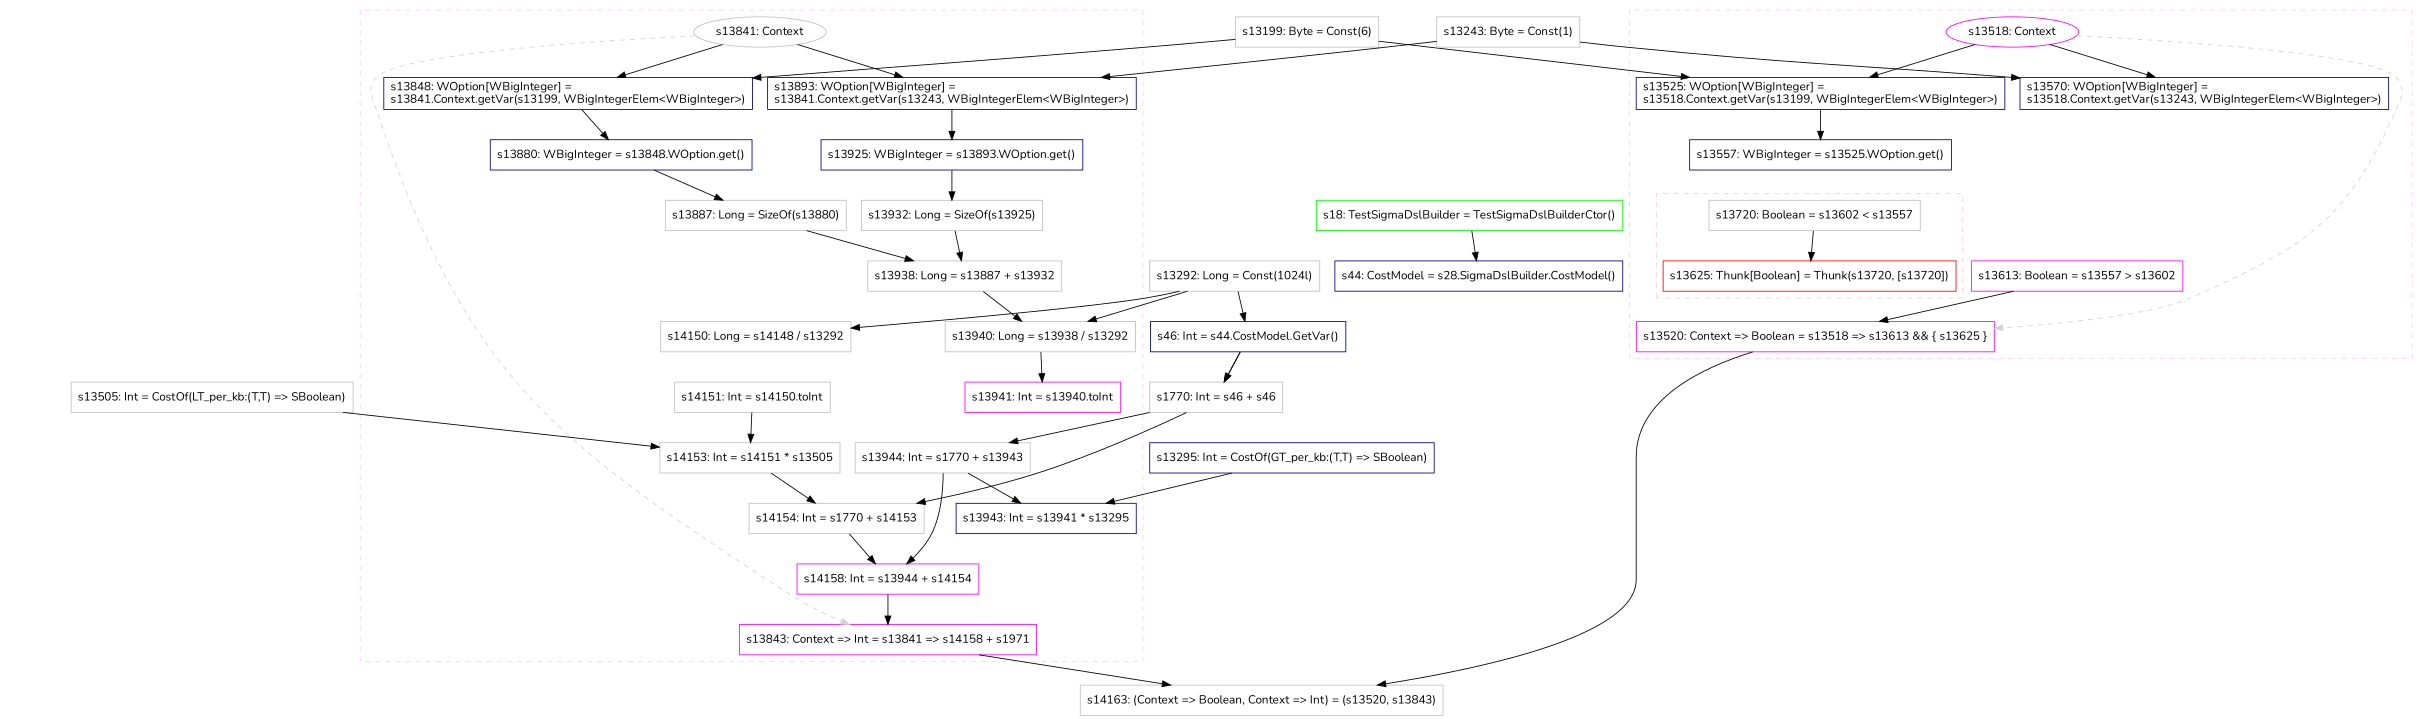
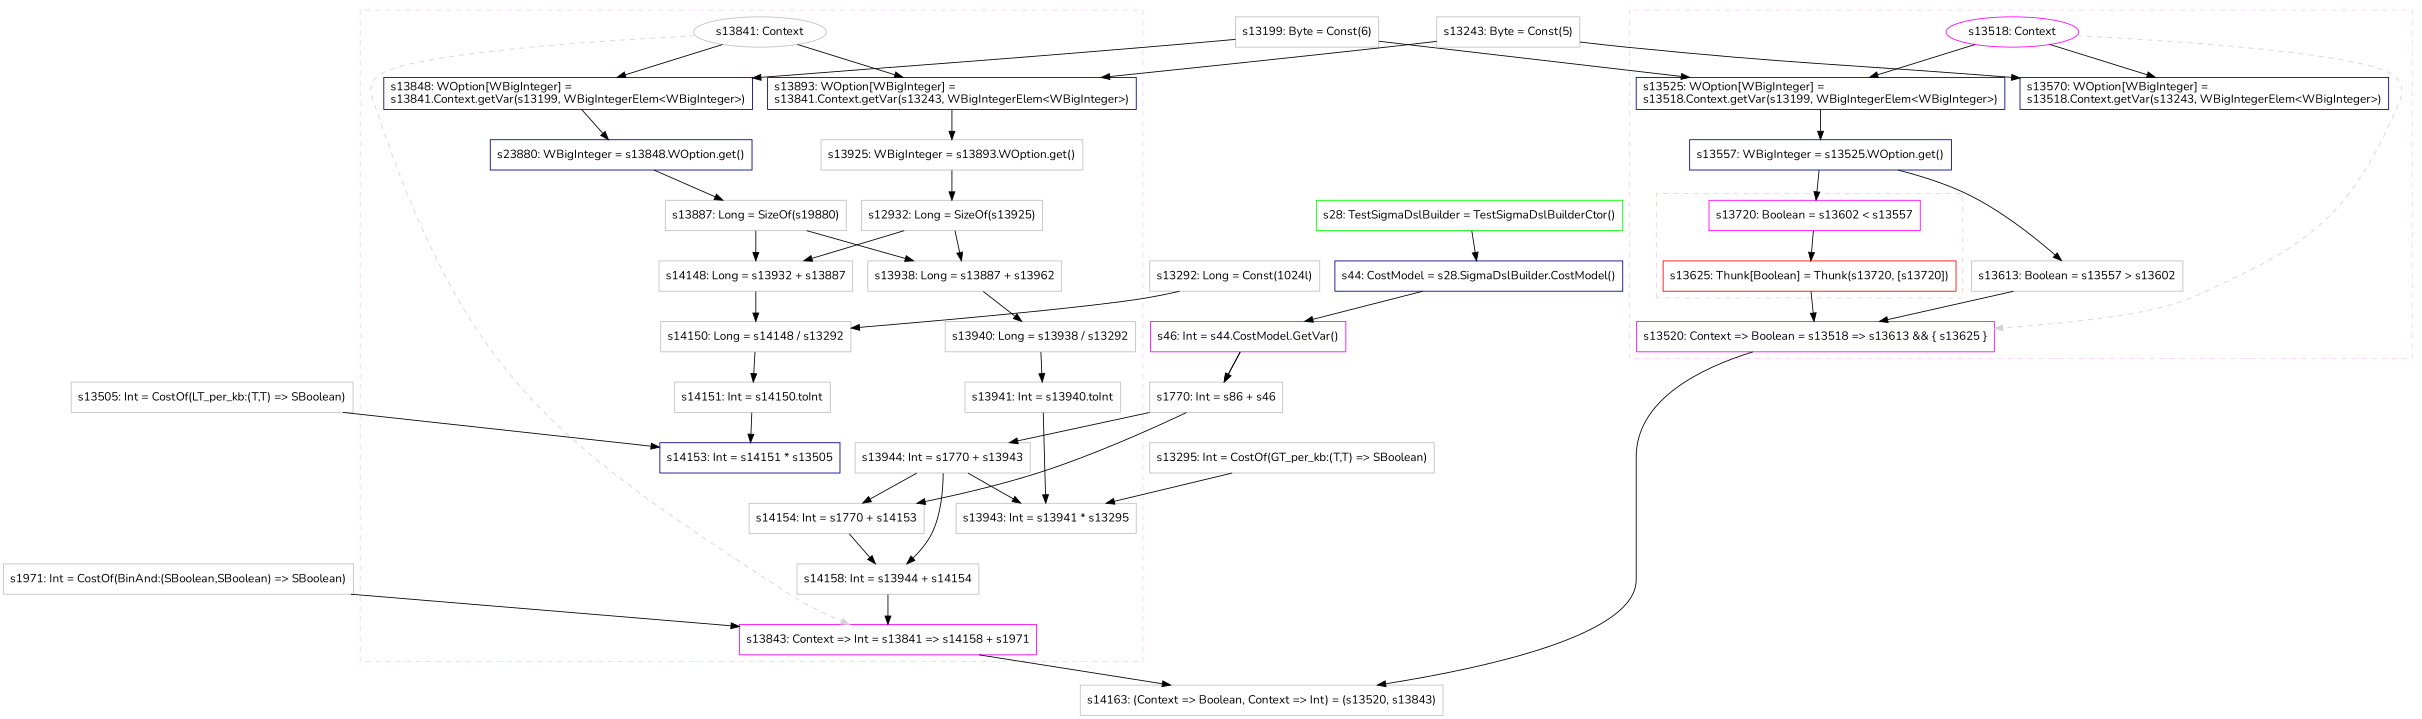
(1508, 32) -> (1508, 32)
(621, 155) -> (621, 155)
(952, 155) -> (952, 155)
none -> (1818, 181)
none -> (1982, 202)
(756, 215) -> (756, 215)
(952, 215) -> (952, 215)
(1470, 215) -> (1470, 215)
(1815, 215) -> (1815, 215)
none -> (756, 276)
(965, 276) -> (965, 276)
(2077, 276) -> (2077, 276)
(1241, 302) -> (1368, 305)
none -> (1812, 303)
(1137, 306) -> none
(1248, 337) -> (1248, 337)
none -> (754, 363)
(1043, 397) -> (1043, 397)
(1216, 397) -> (1216, 397)
none -> (1044, 454)
(750, 458) -> (750, 458)
(1292, 458) -> (1292, 458)
(790, 486) -> (894, 486)
(1046, 518) -> (1046, 518)
none -> (178, 579)
(888, 579) -> (888, 579)
